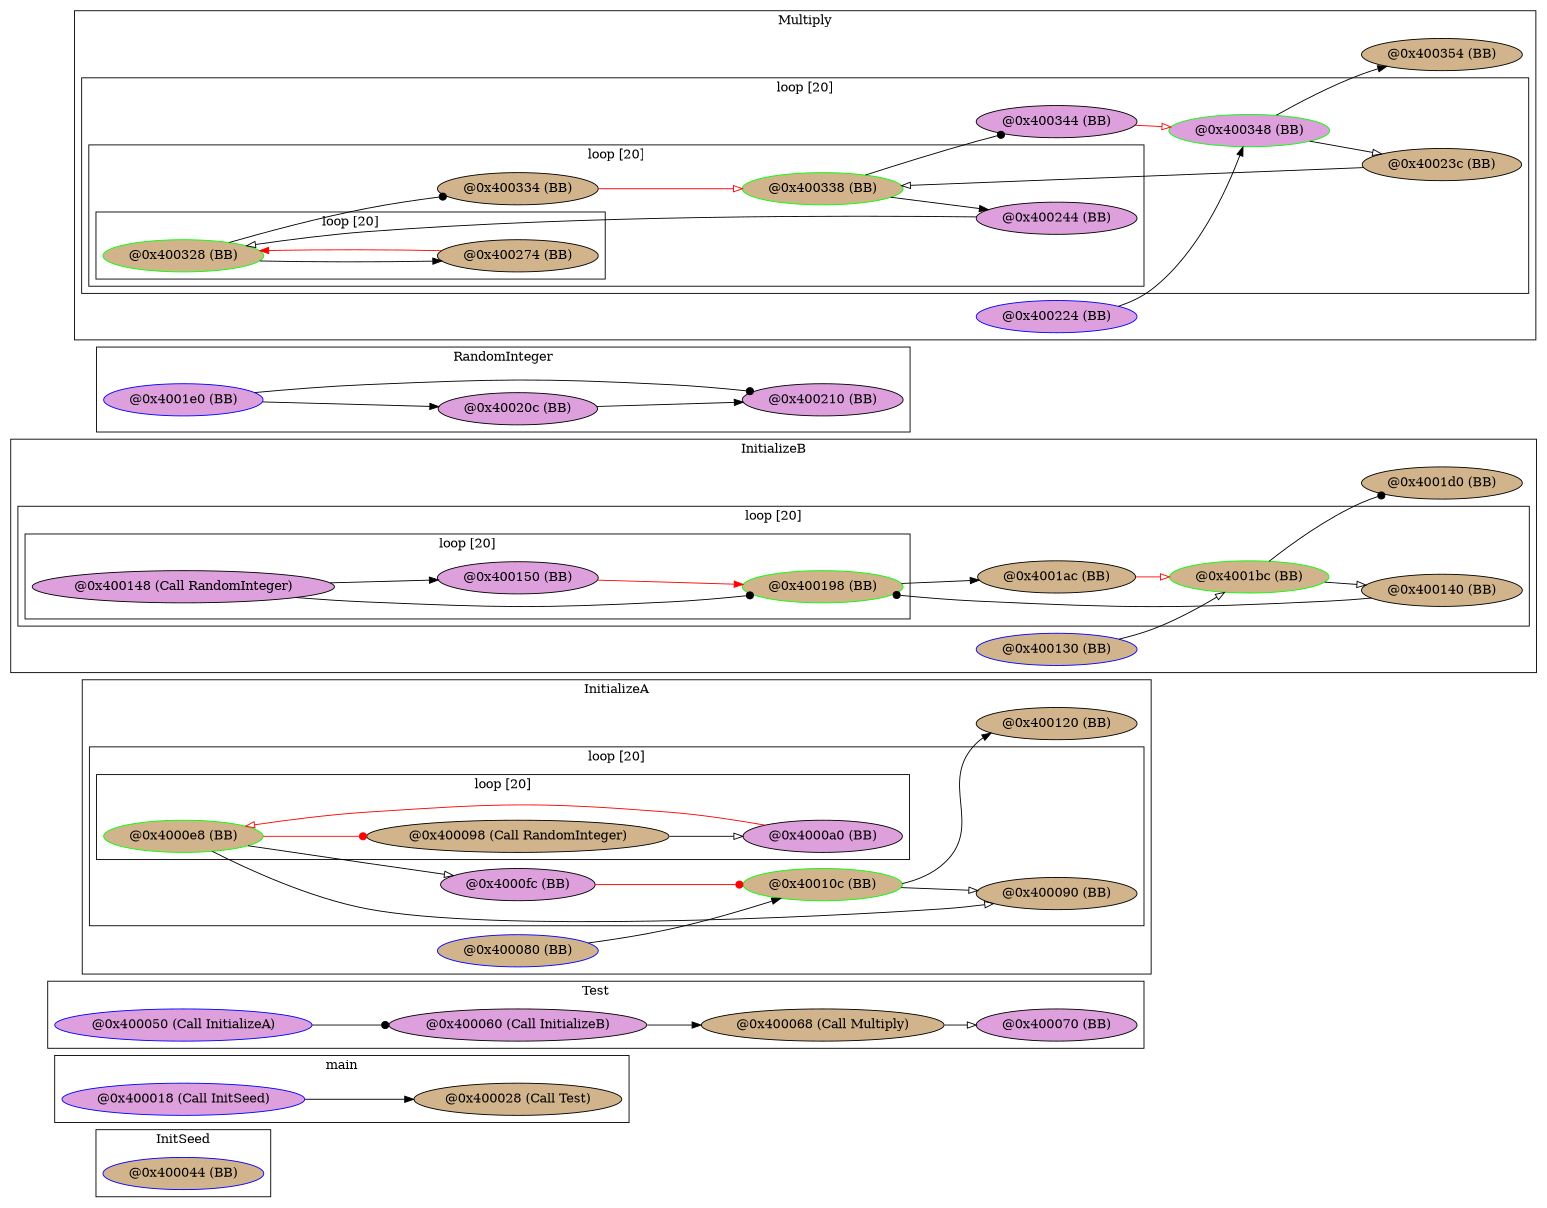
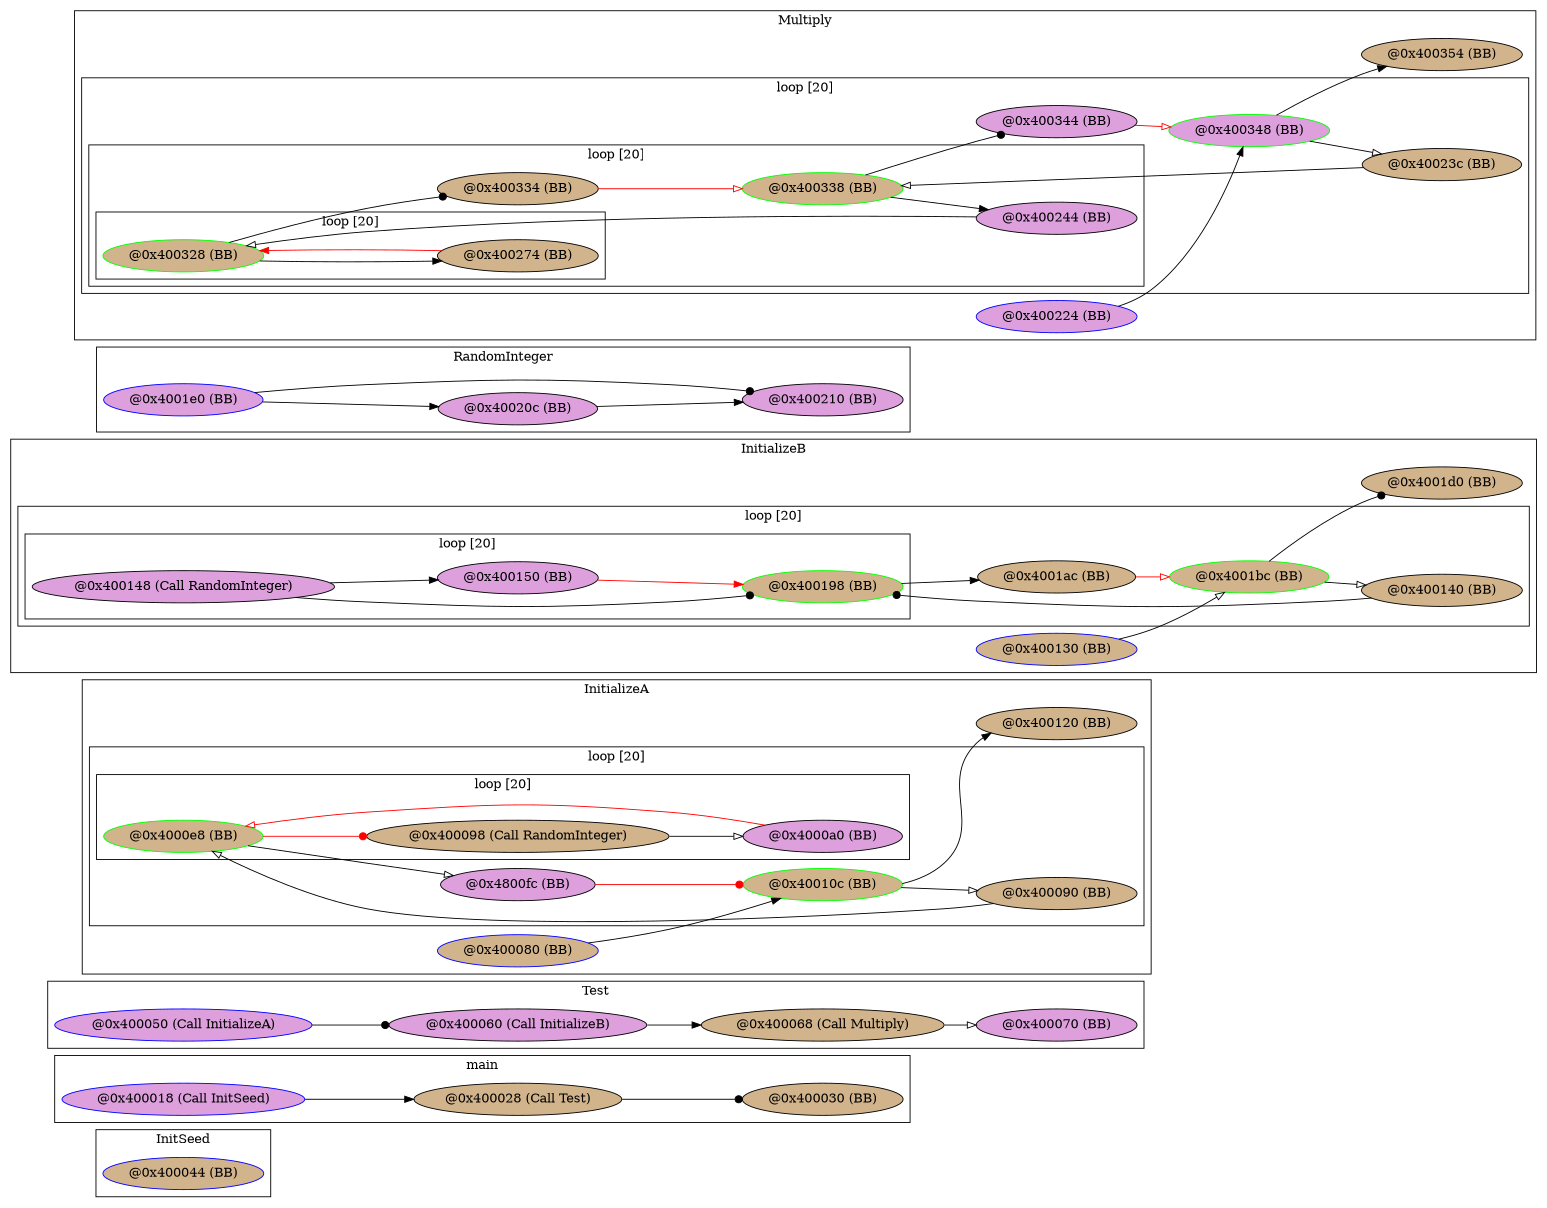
(518, 885) -> (518, 885)
(495, 920) -> (504, 920)
none -> (823, 1099)
